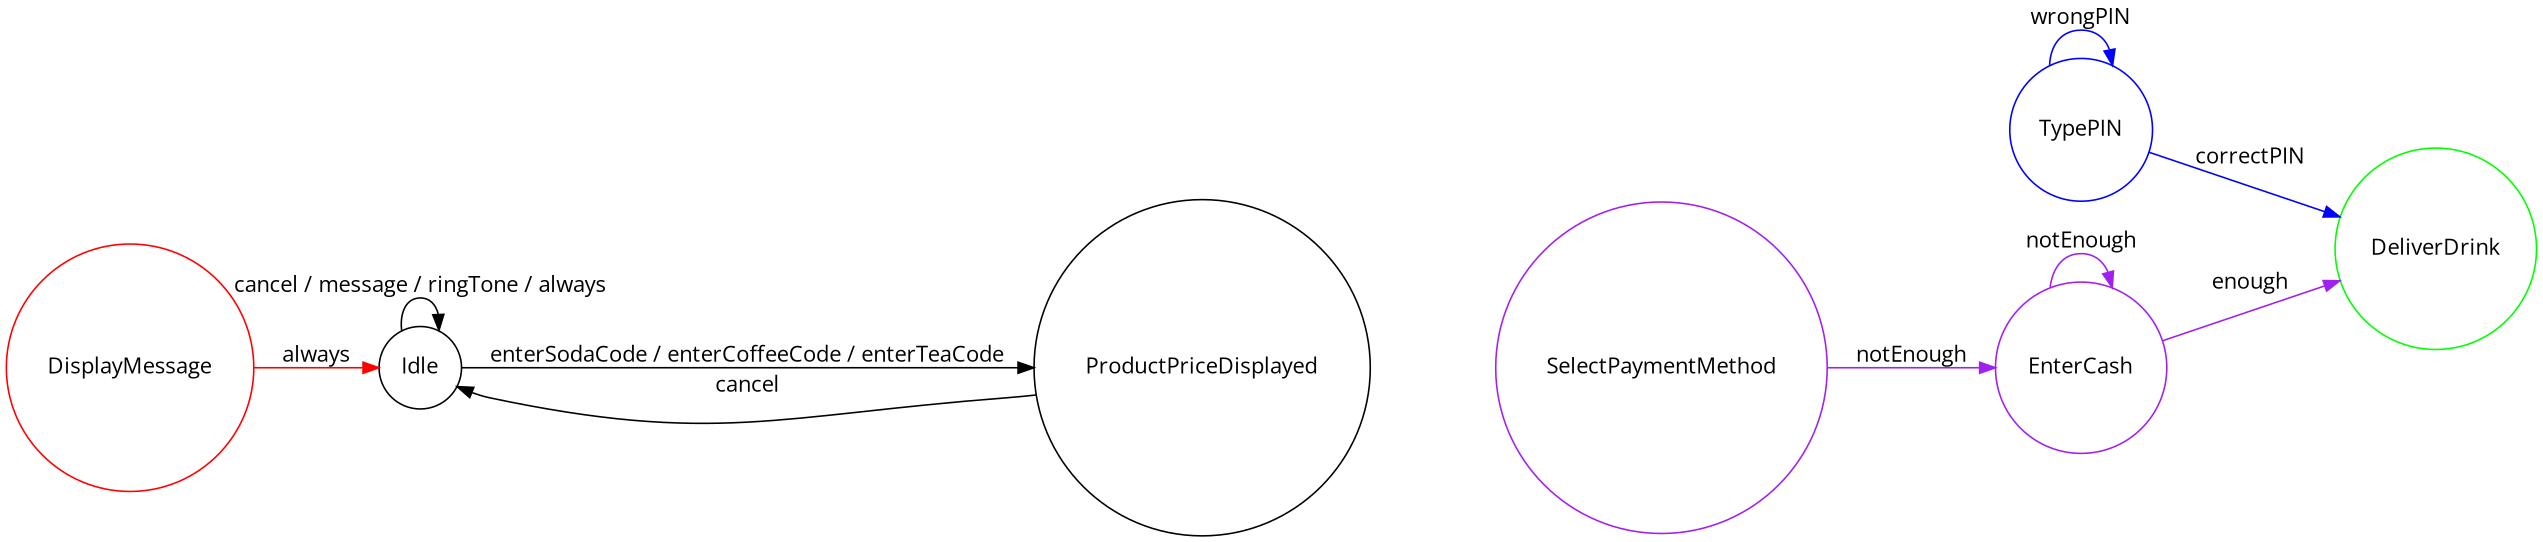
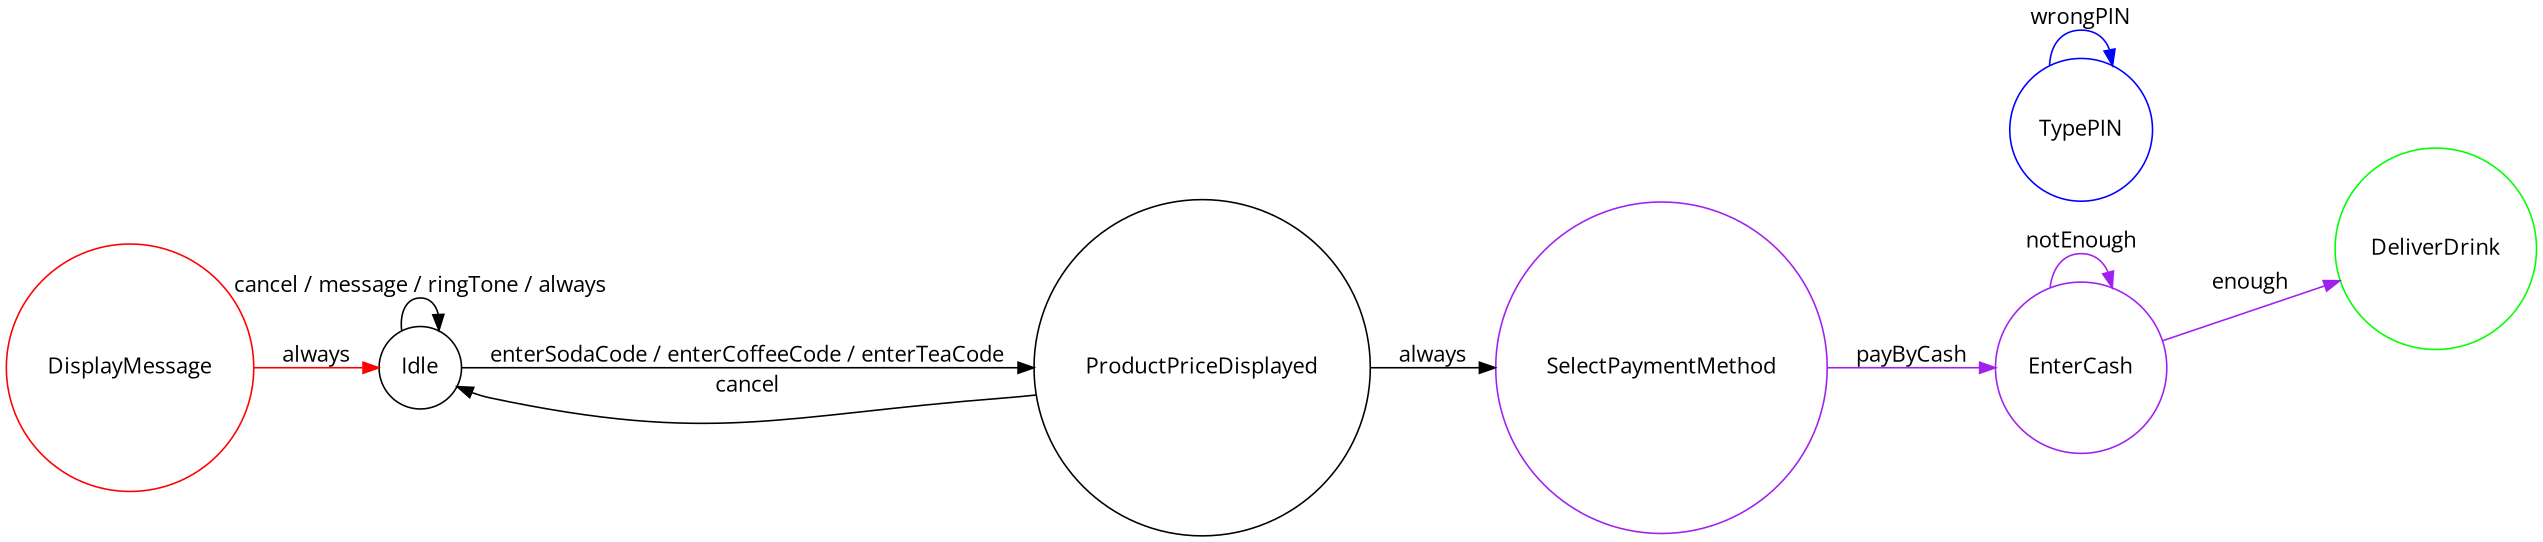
(2237, 182) -> none
(1911, 356) -> (1911, 356)
none -> (1425, 368)
